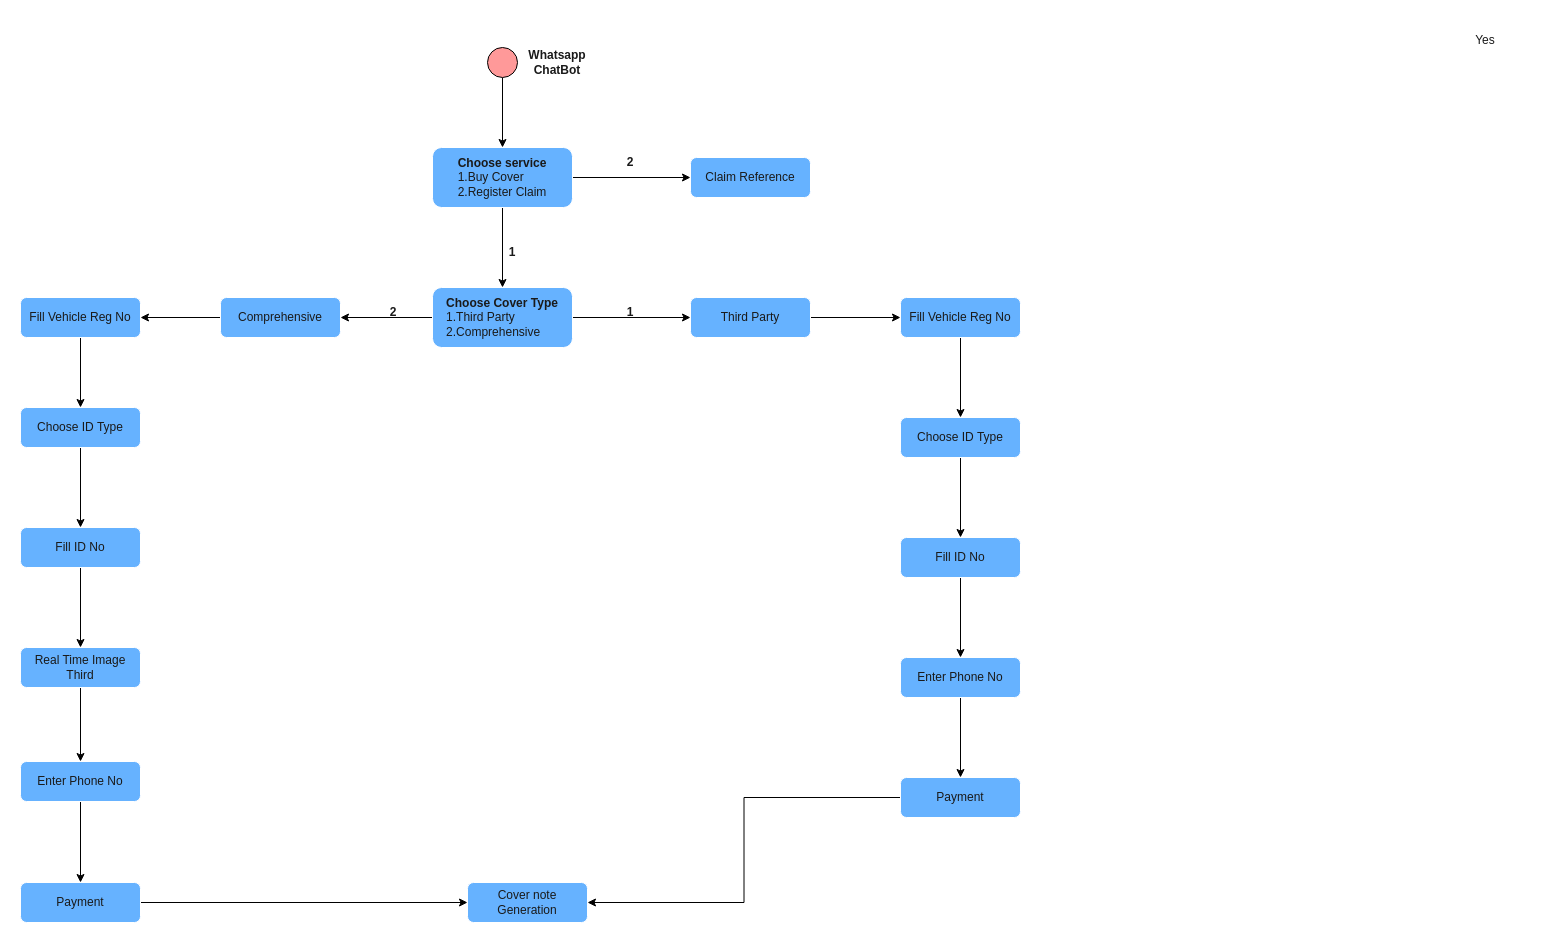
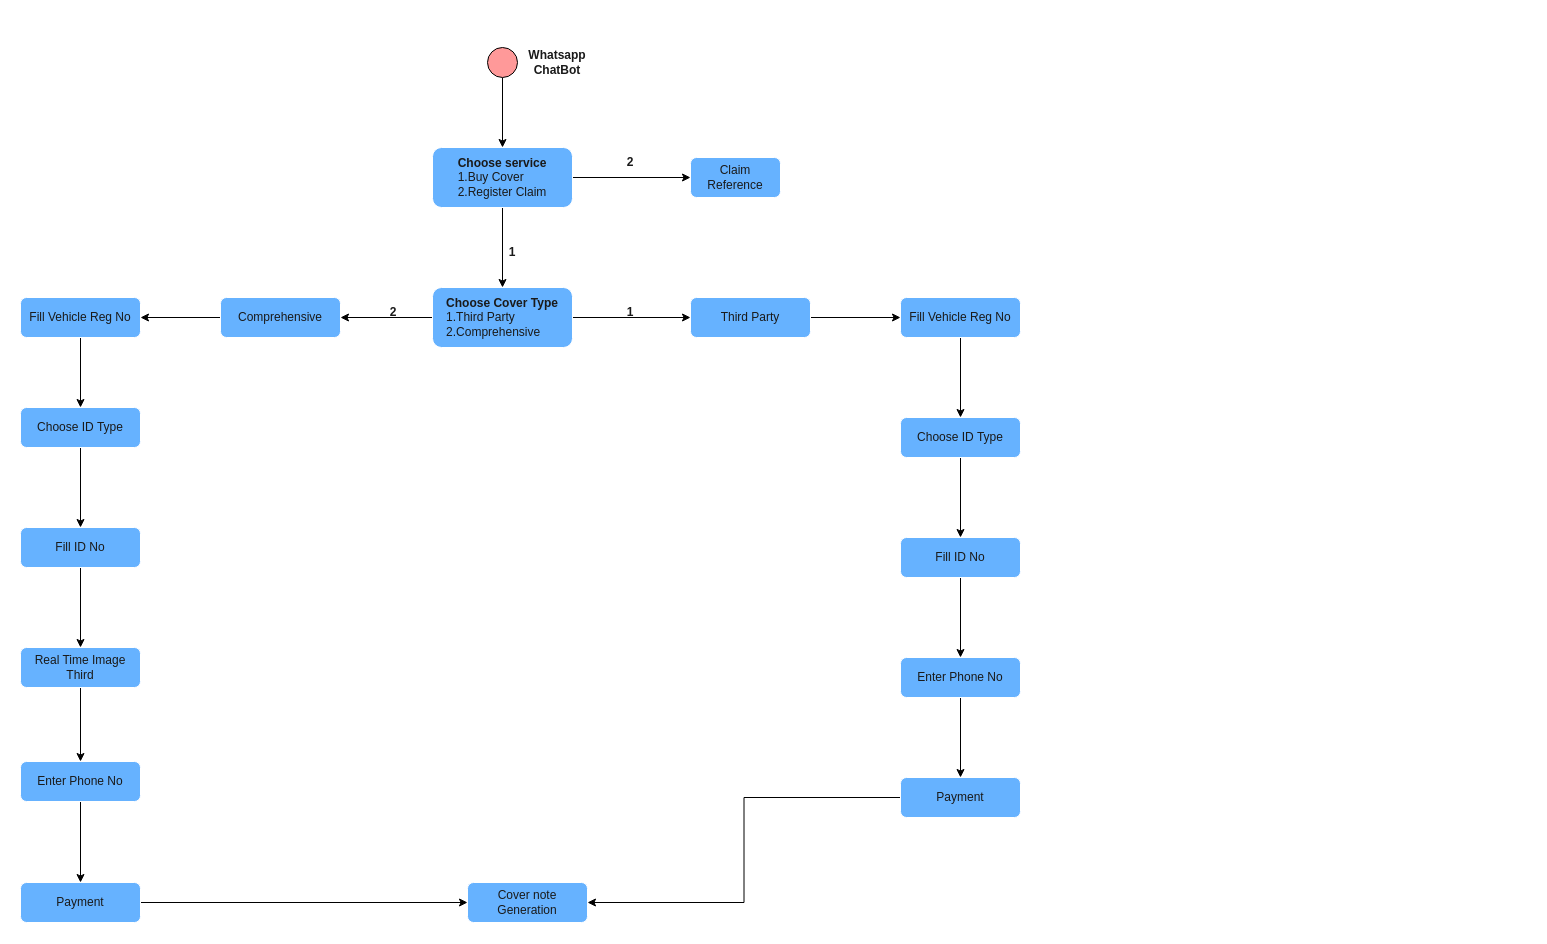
(1486, 41) -> none
(751, 178) -> (736, 178)
